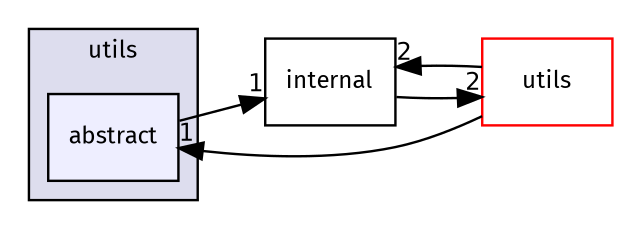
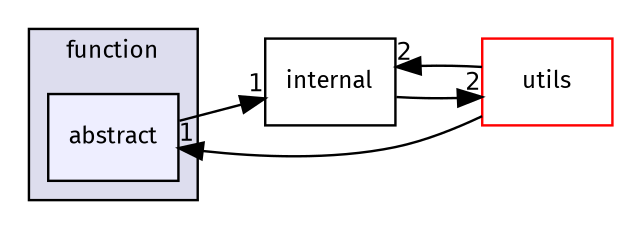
(113, 52) -> (113, 52)
